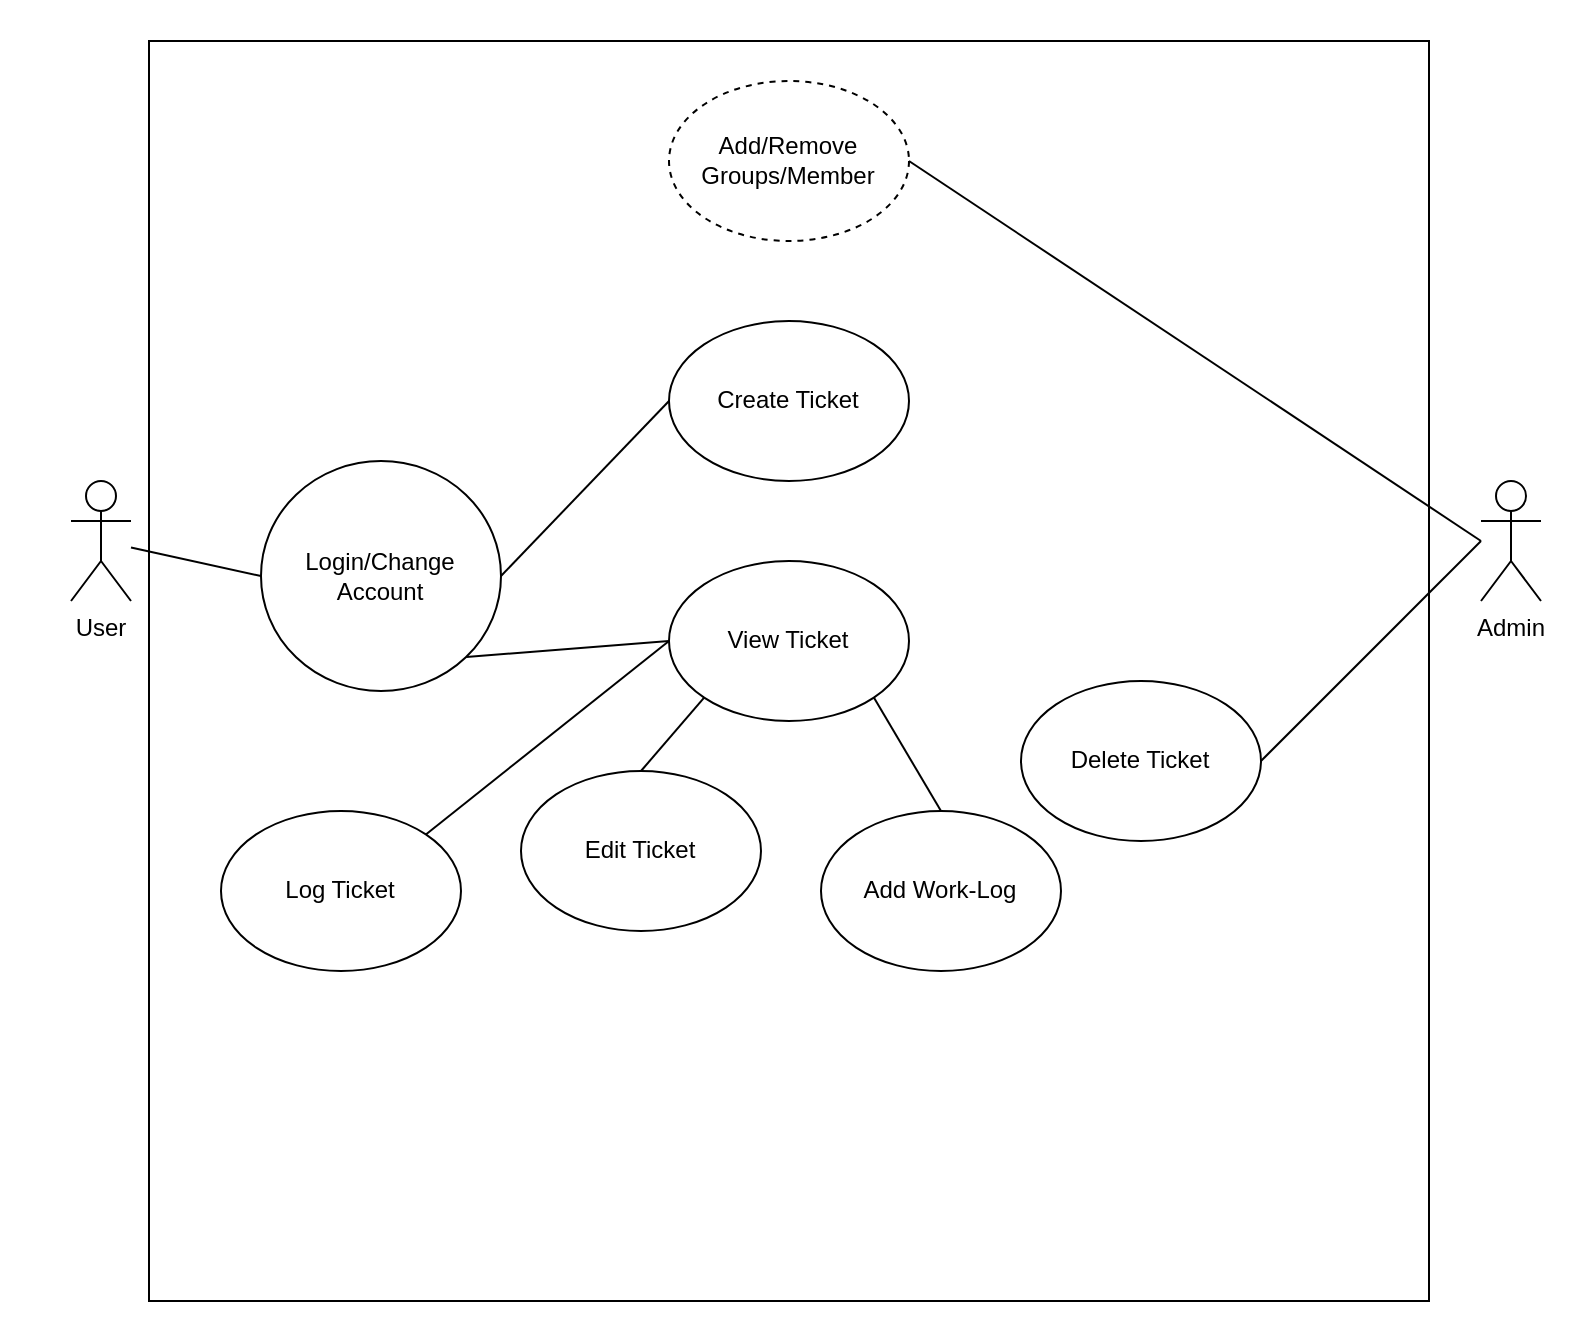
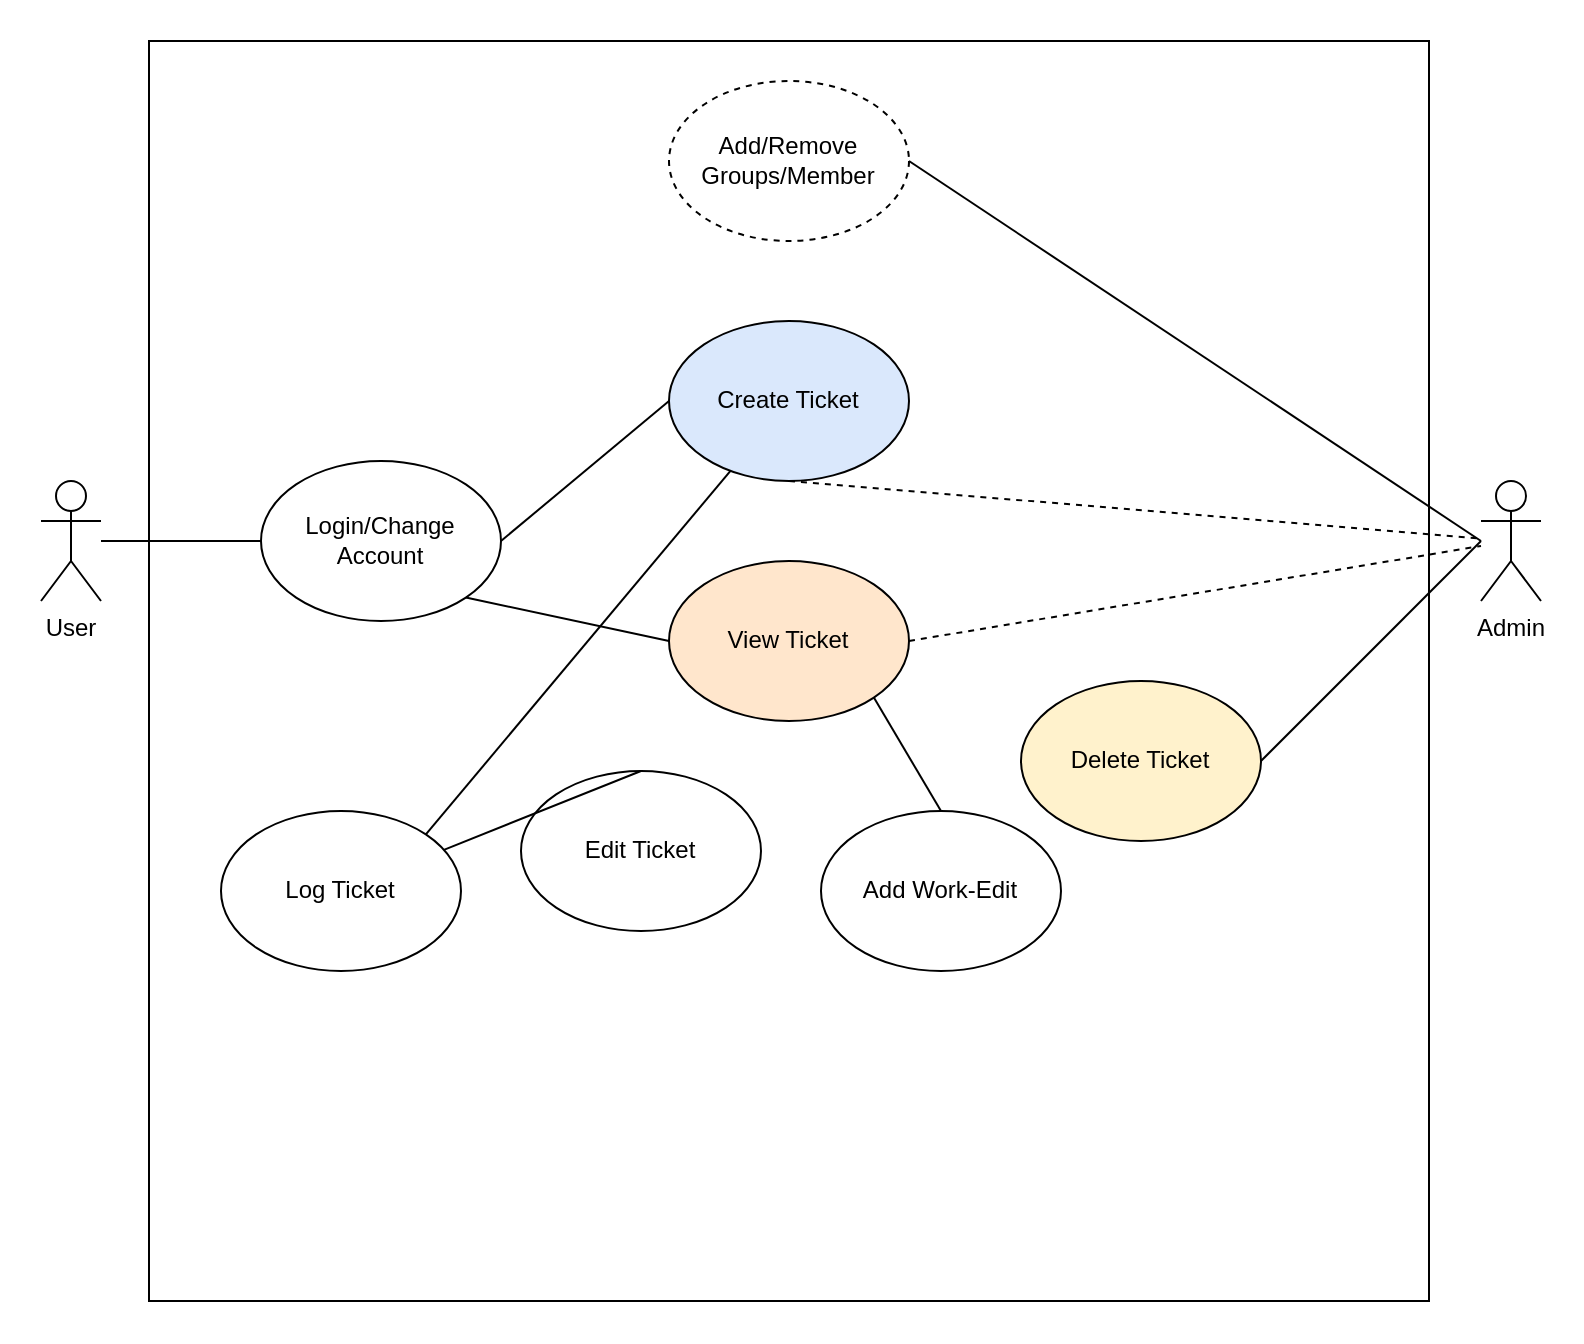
(789, 401) -> (789, 401)
none -> (1135, 510)
(101, 541) -> (71, 541)
(381, 576) -> (381, 541)
none -> (1191, 594)
(789, 641) -> (789, 641)
(673, 734) -> (542, 810)
(545, 740) -> (578, 653)
(1141, 761) -> (1141, 761)
(941, 891) -> (941, 891)
